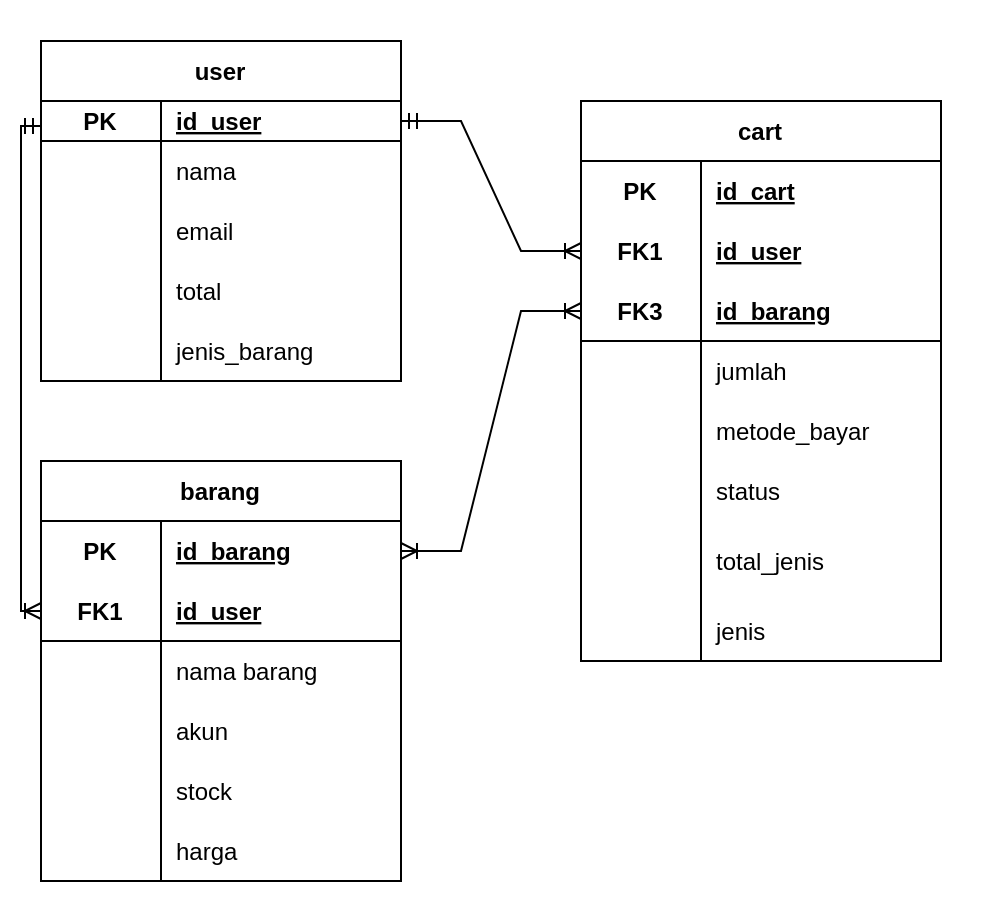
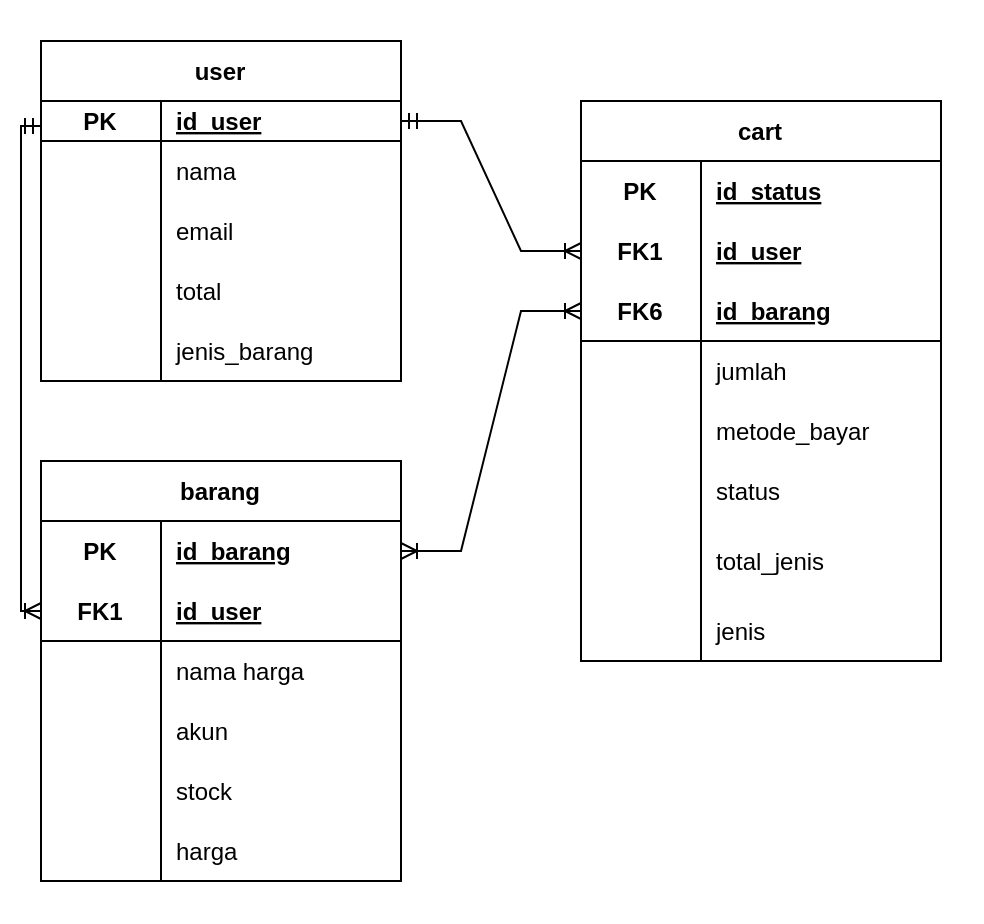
(760, 192) -> (773, 192)
(640, 312) -> (640, 312)
(247, 672) -> (240, 672)
